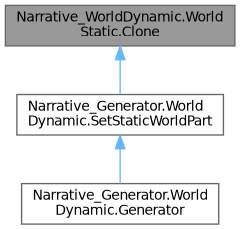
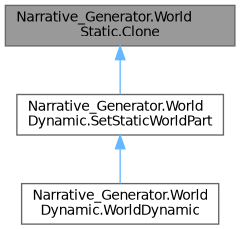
(120, 26) -> (120, 26)
(120, 204) -> (120, 204)
